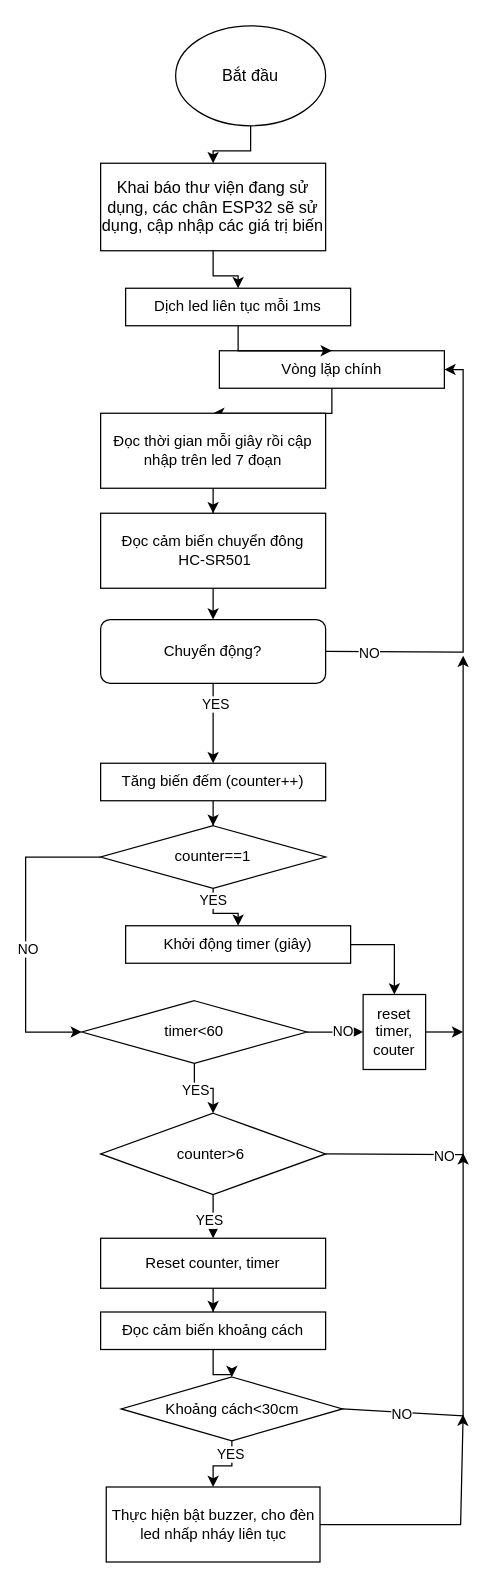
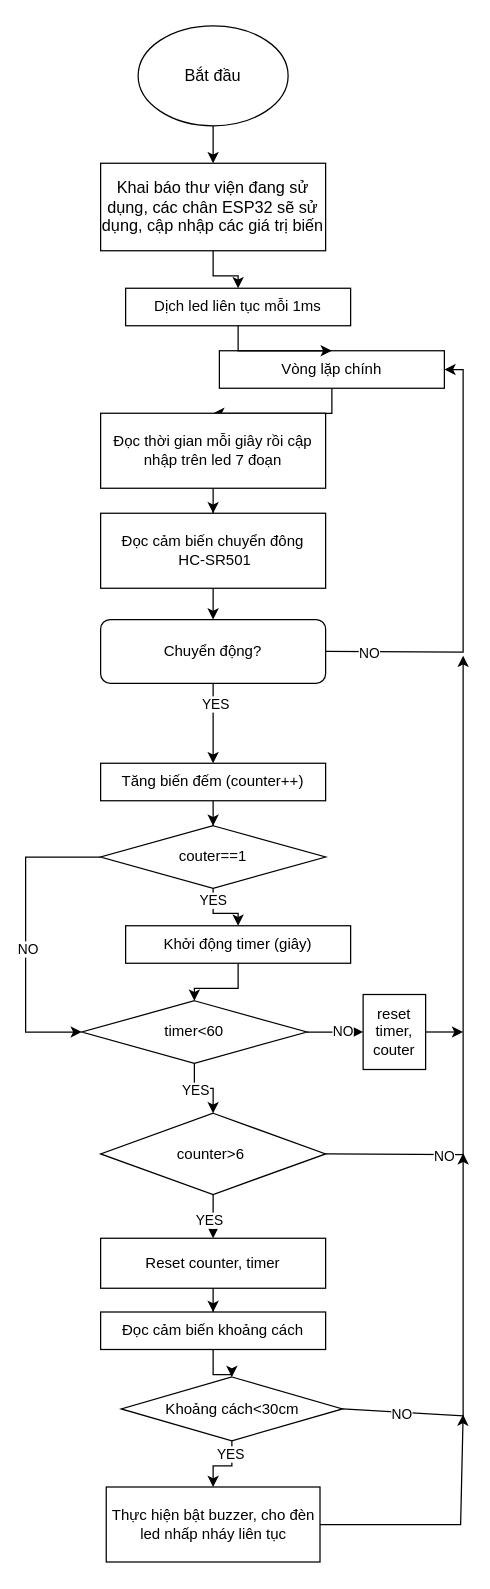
(251, 76) -> (213, 76)
(213, 857) -> (213, 857)
(393, 944) -> (227, 988)
